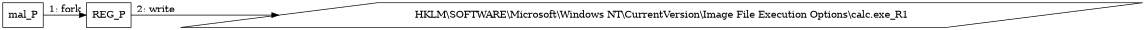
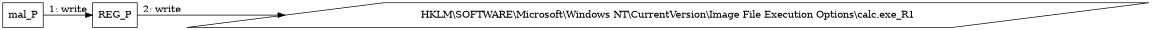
(65, 10) -> (68, 10)
